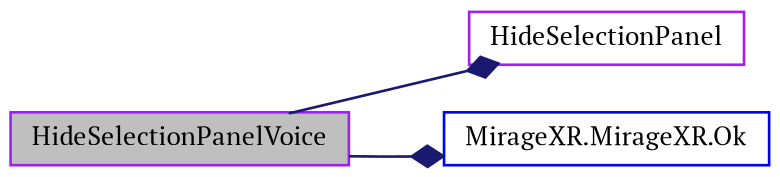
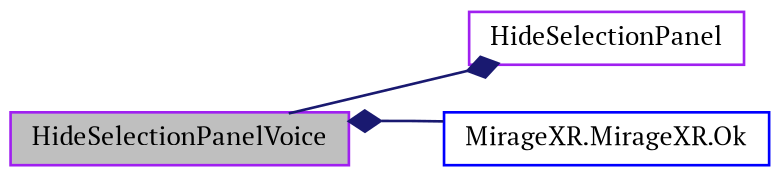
(380, 157) -> (412, 121)
